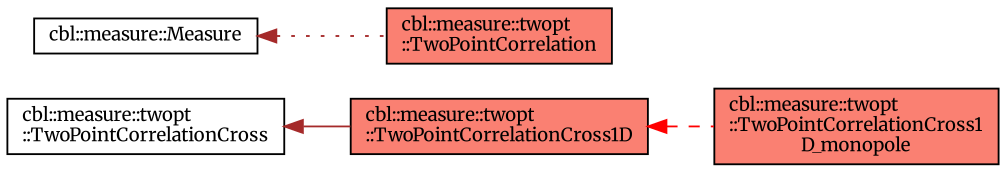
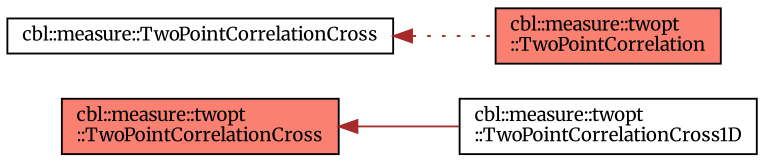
(146, 36) -> (200, 36)
(146, 126) -> (200, 126)
(499, 126) -> (608, 126)
(856, 126) -> none
